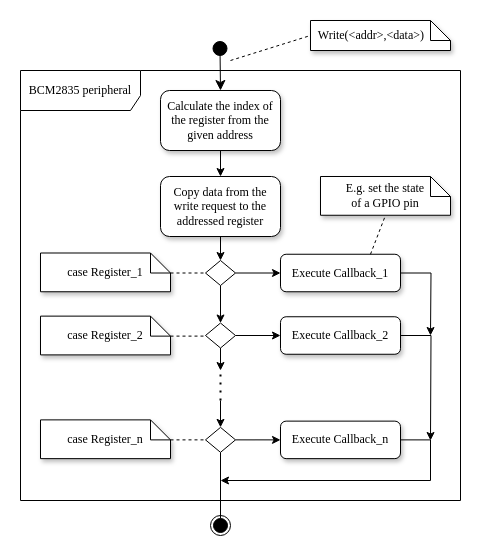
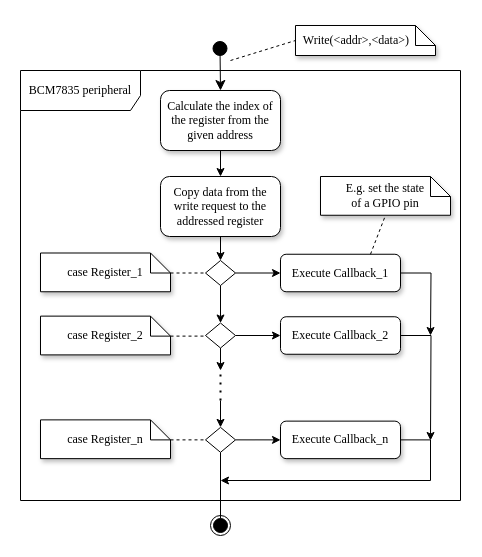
(381, 36) -> (366, 41)
(81, 91) -> (81, 91)
